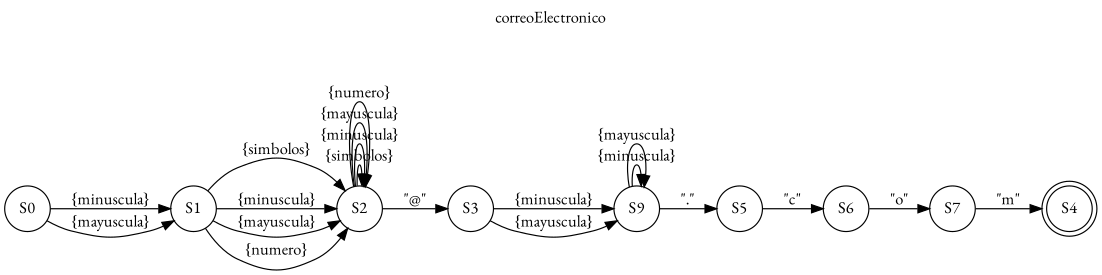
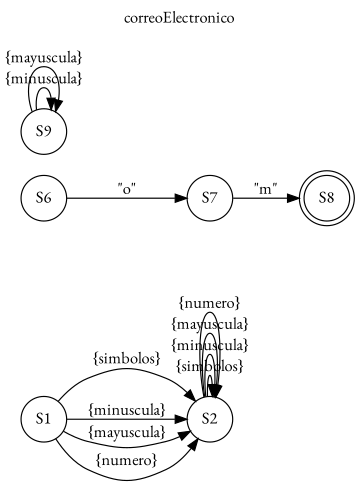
(27, 209) -> none
(471, 209) -> none
(740, 209) -> none
(1069, 209) -> (327, 198)
